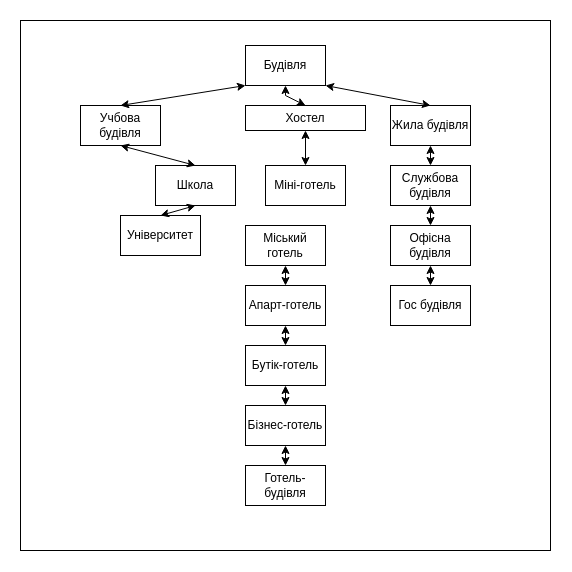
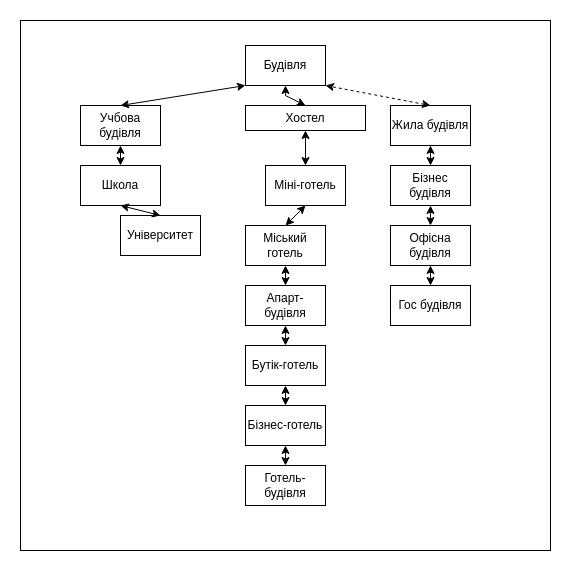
(378, 96) -> (378, 96)
(196, 186) -> (121, 186)
(431, 186) -> (431, 186)
none -> (295, 216)
(286, 306) -> (286, 306)
